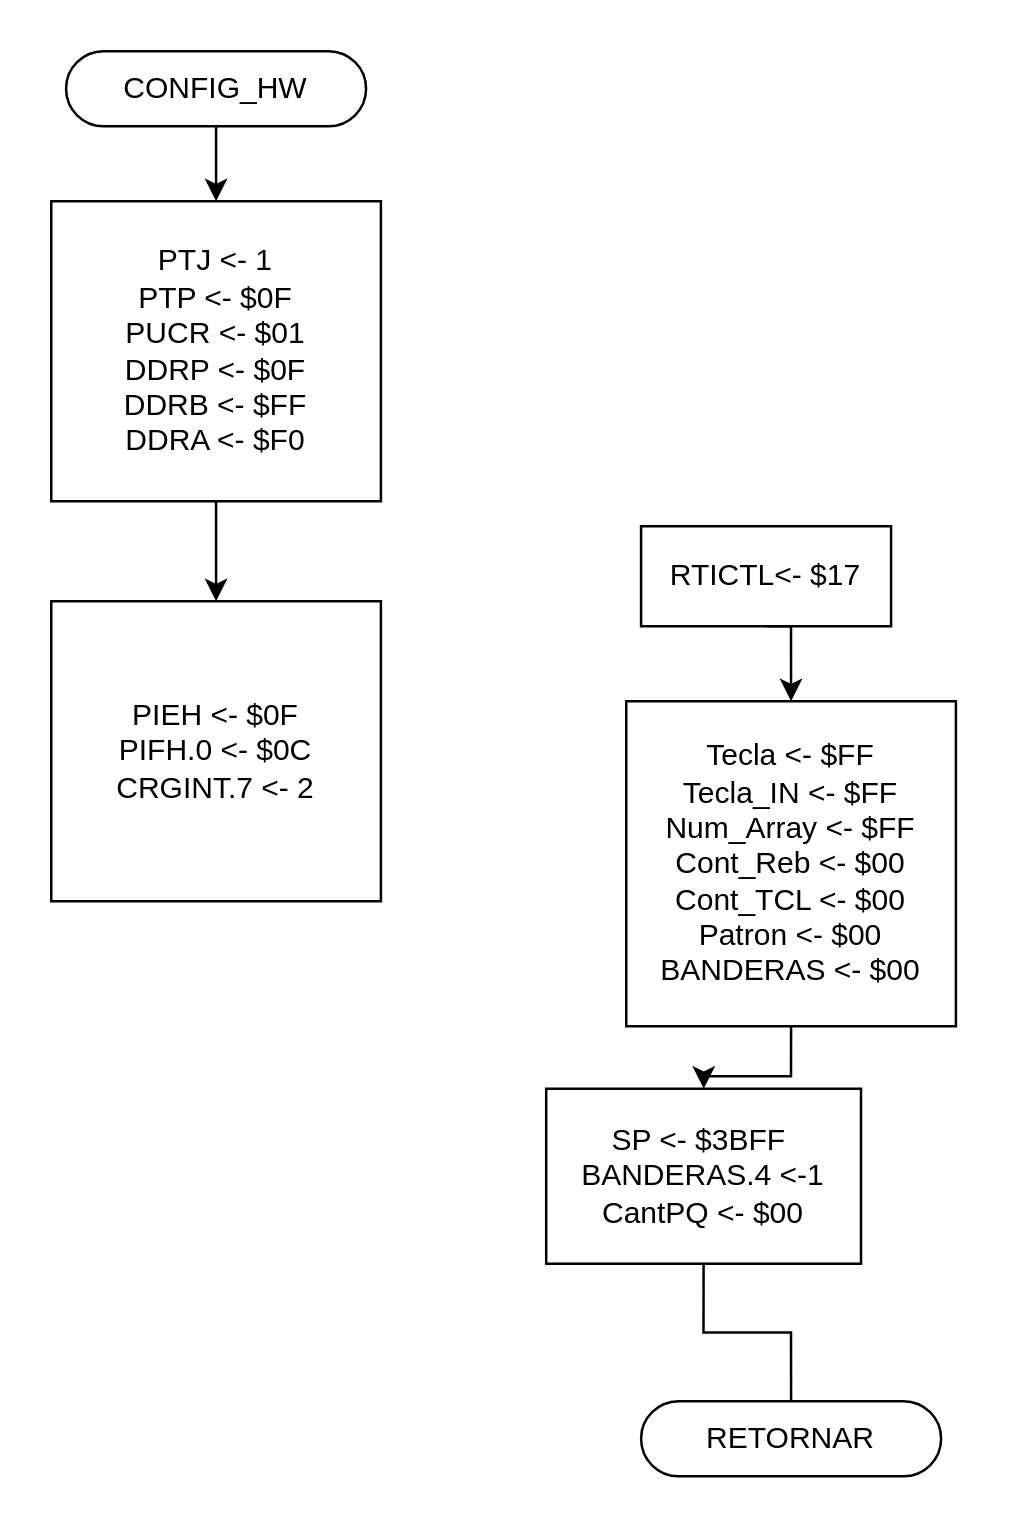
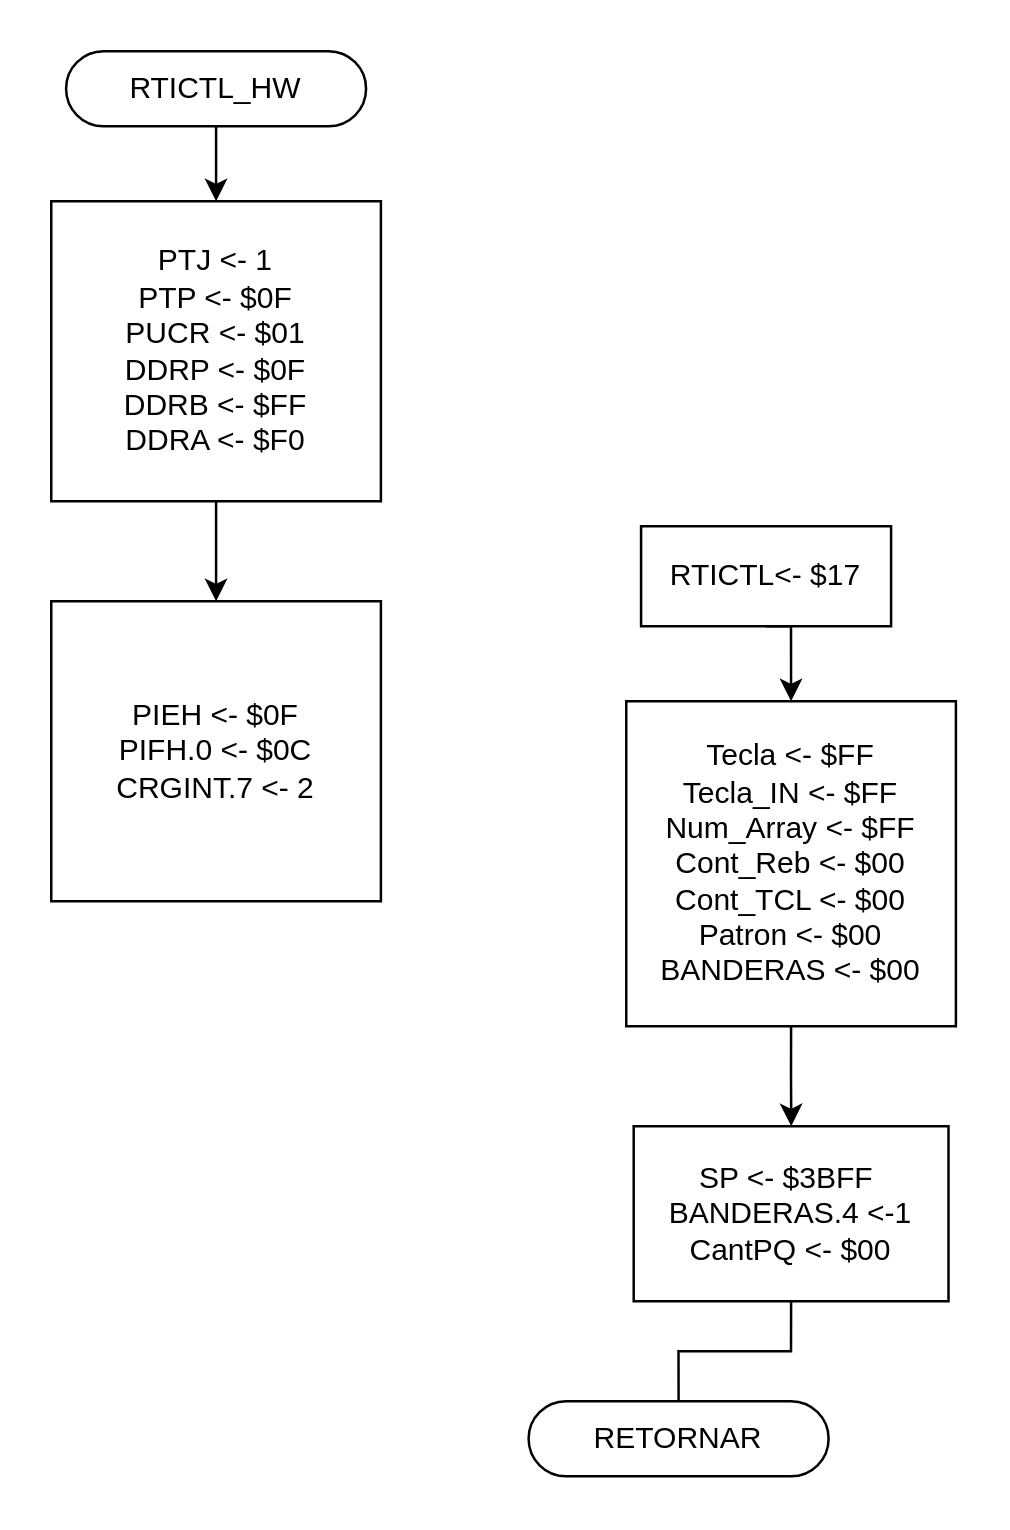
(216, 89) -> (216, 89)
(704, 1176) -> (791, 1214)
(791, 1439) -> (679, 1439)
